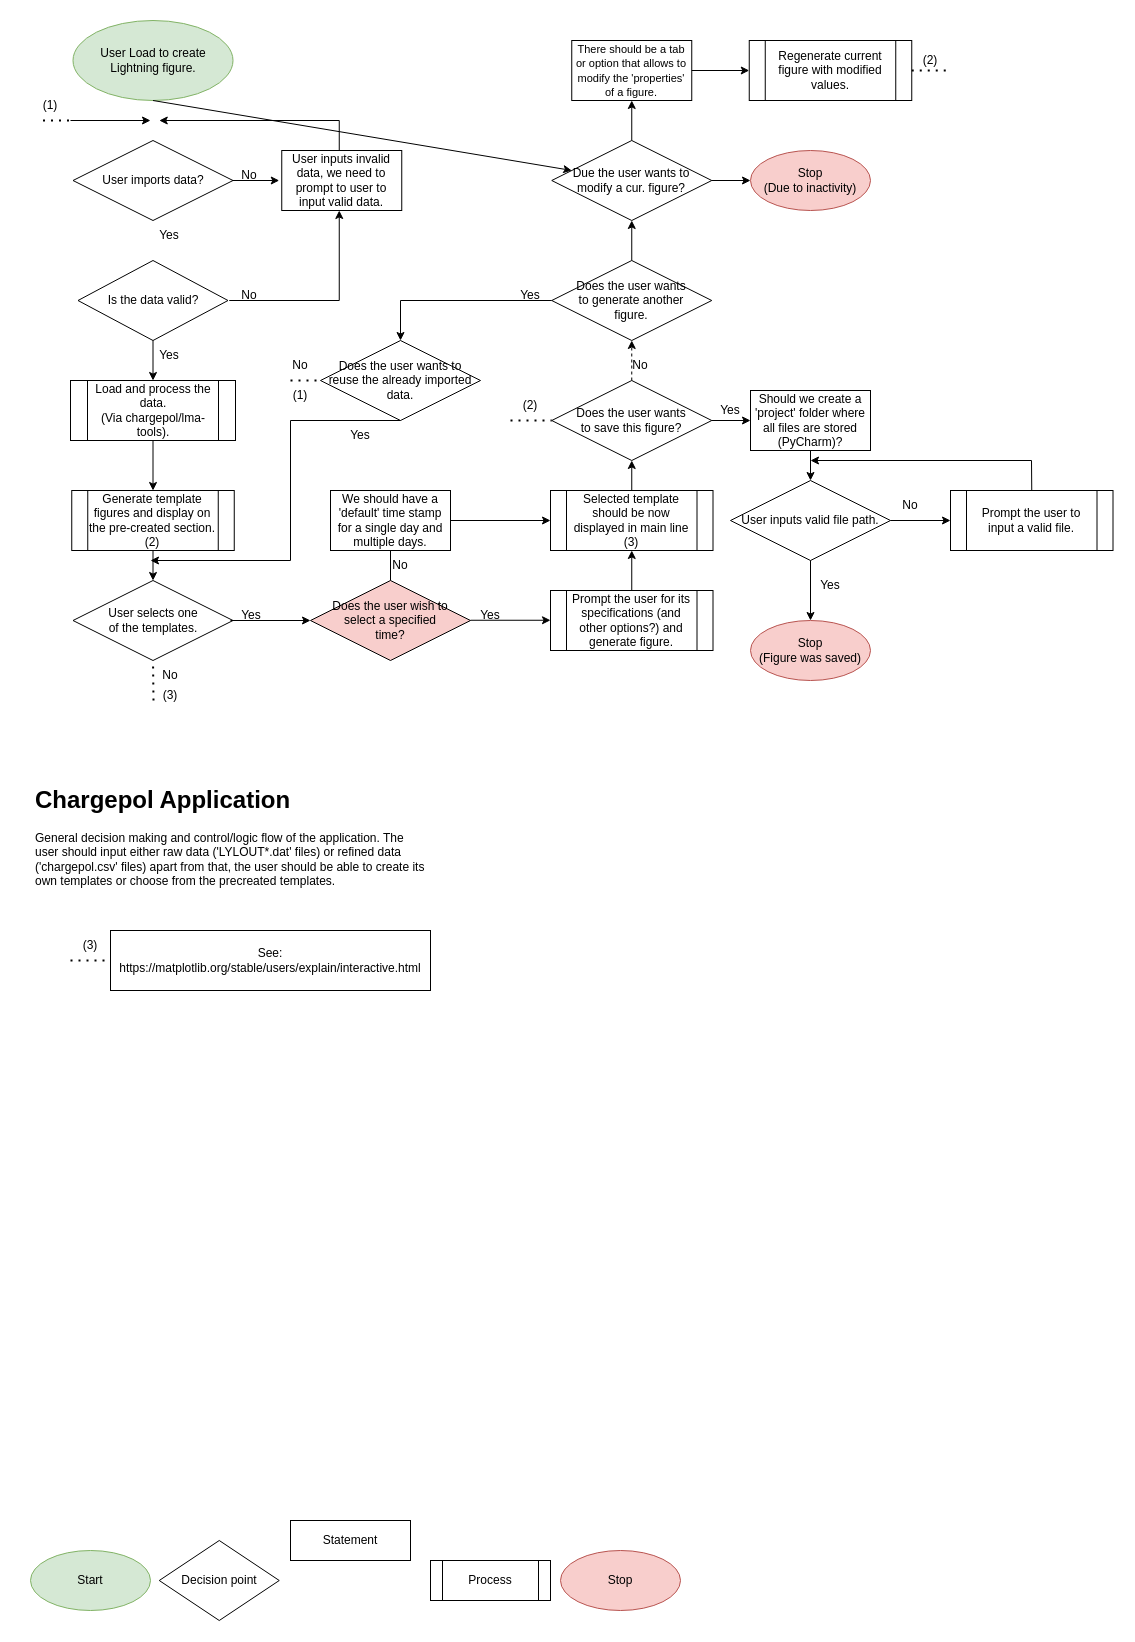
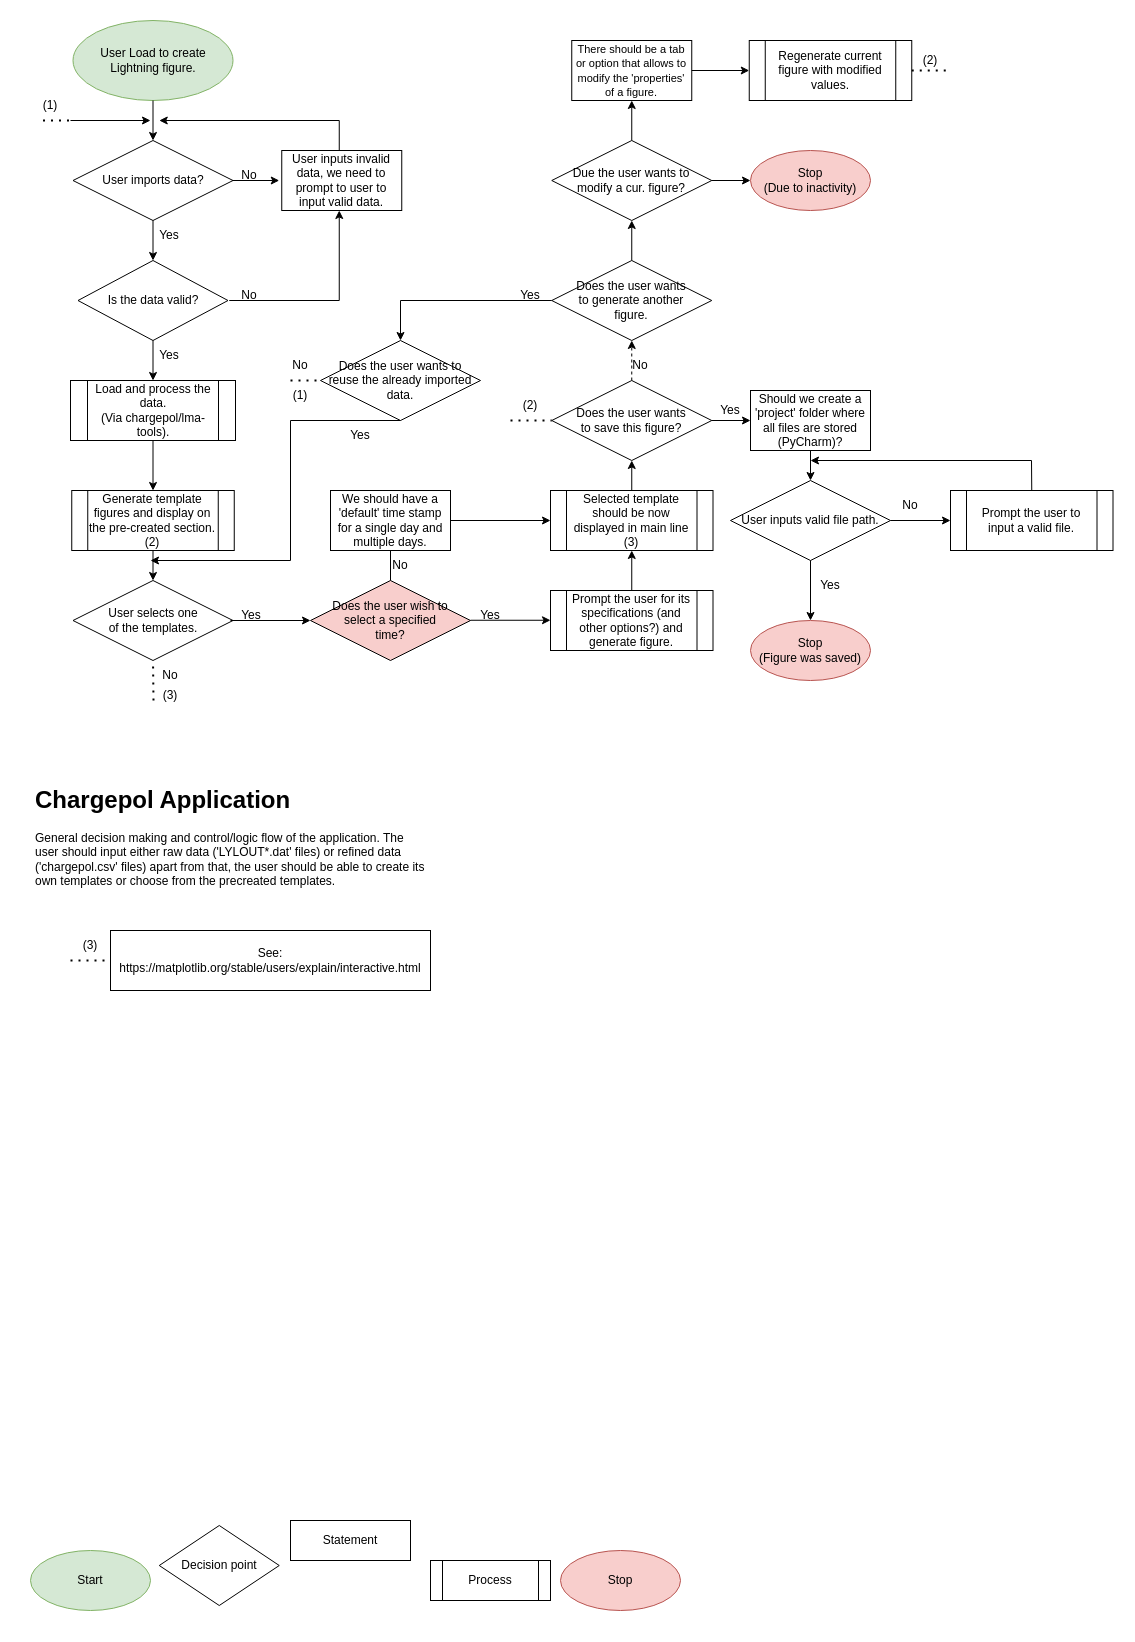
(422, 146) -> (153, 117)
none -> (153, 237)
(219, 1581) -> (219, 1566)
